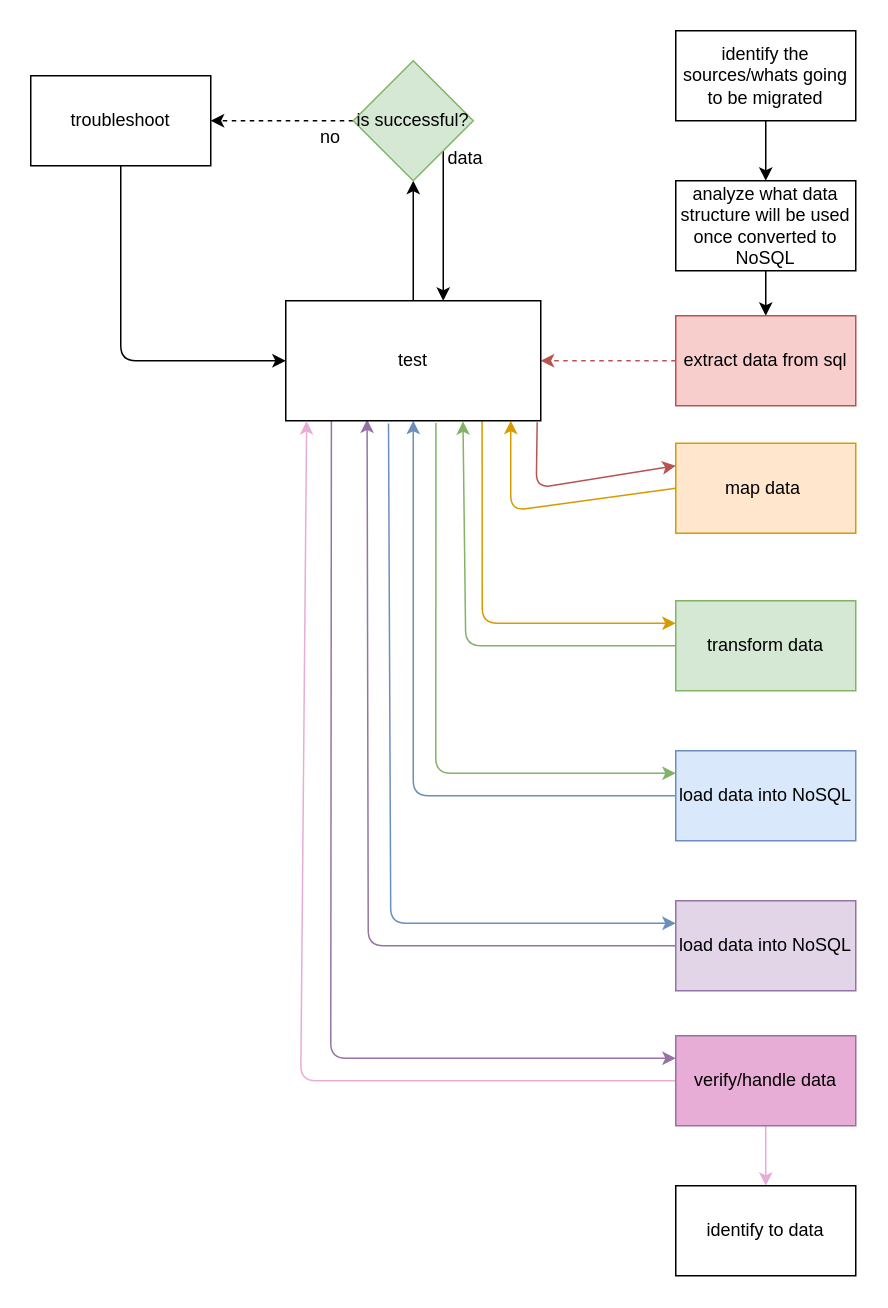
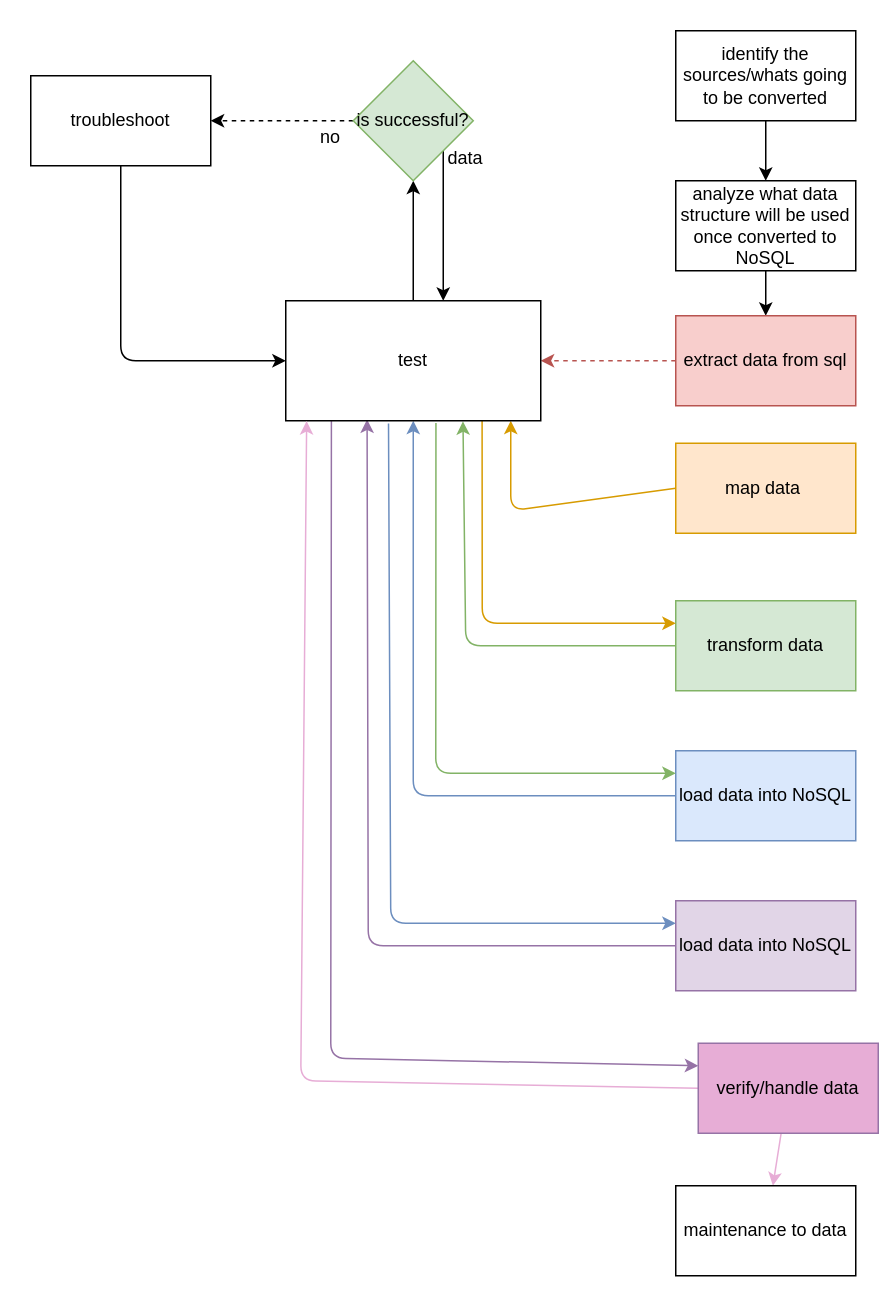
(766, 76) -> (766, 76)
(575, 482) -> none
(766, 1081) -> (788, 1088)
(766, 1231) -> (766, 1231)
